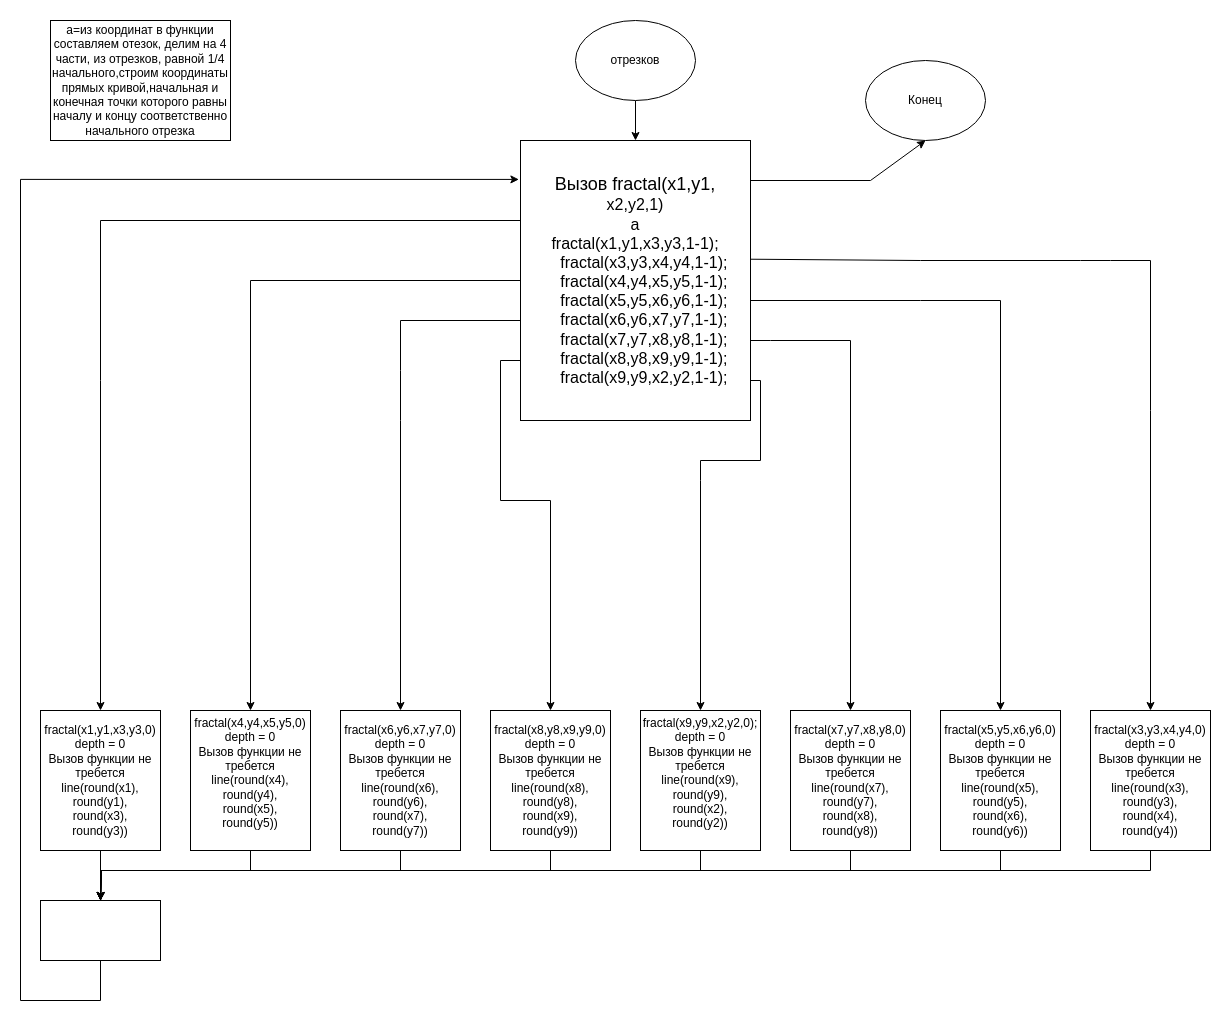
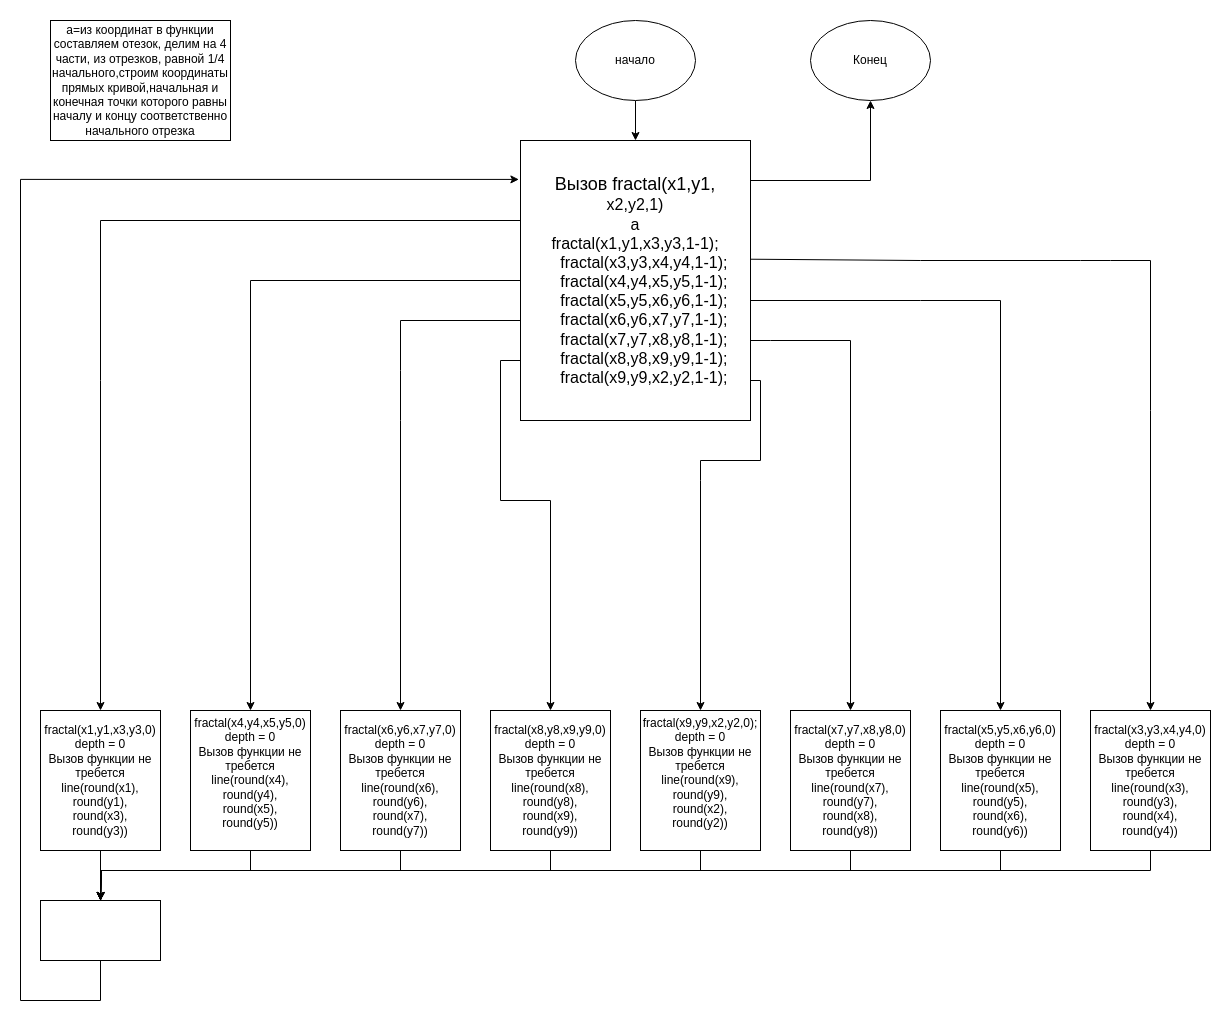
(636, 61) -> (636, 61)
(926, 101) -> (871, 61)
